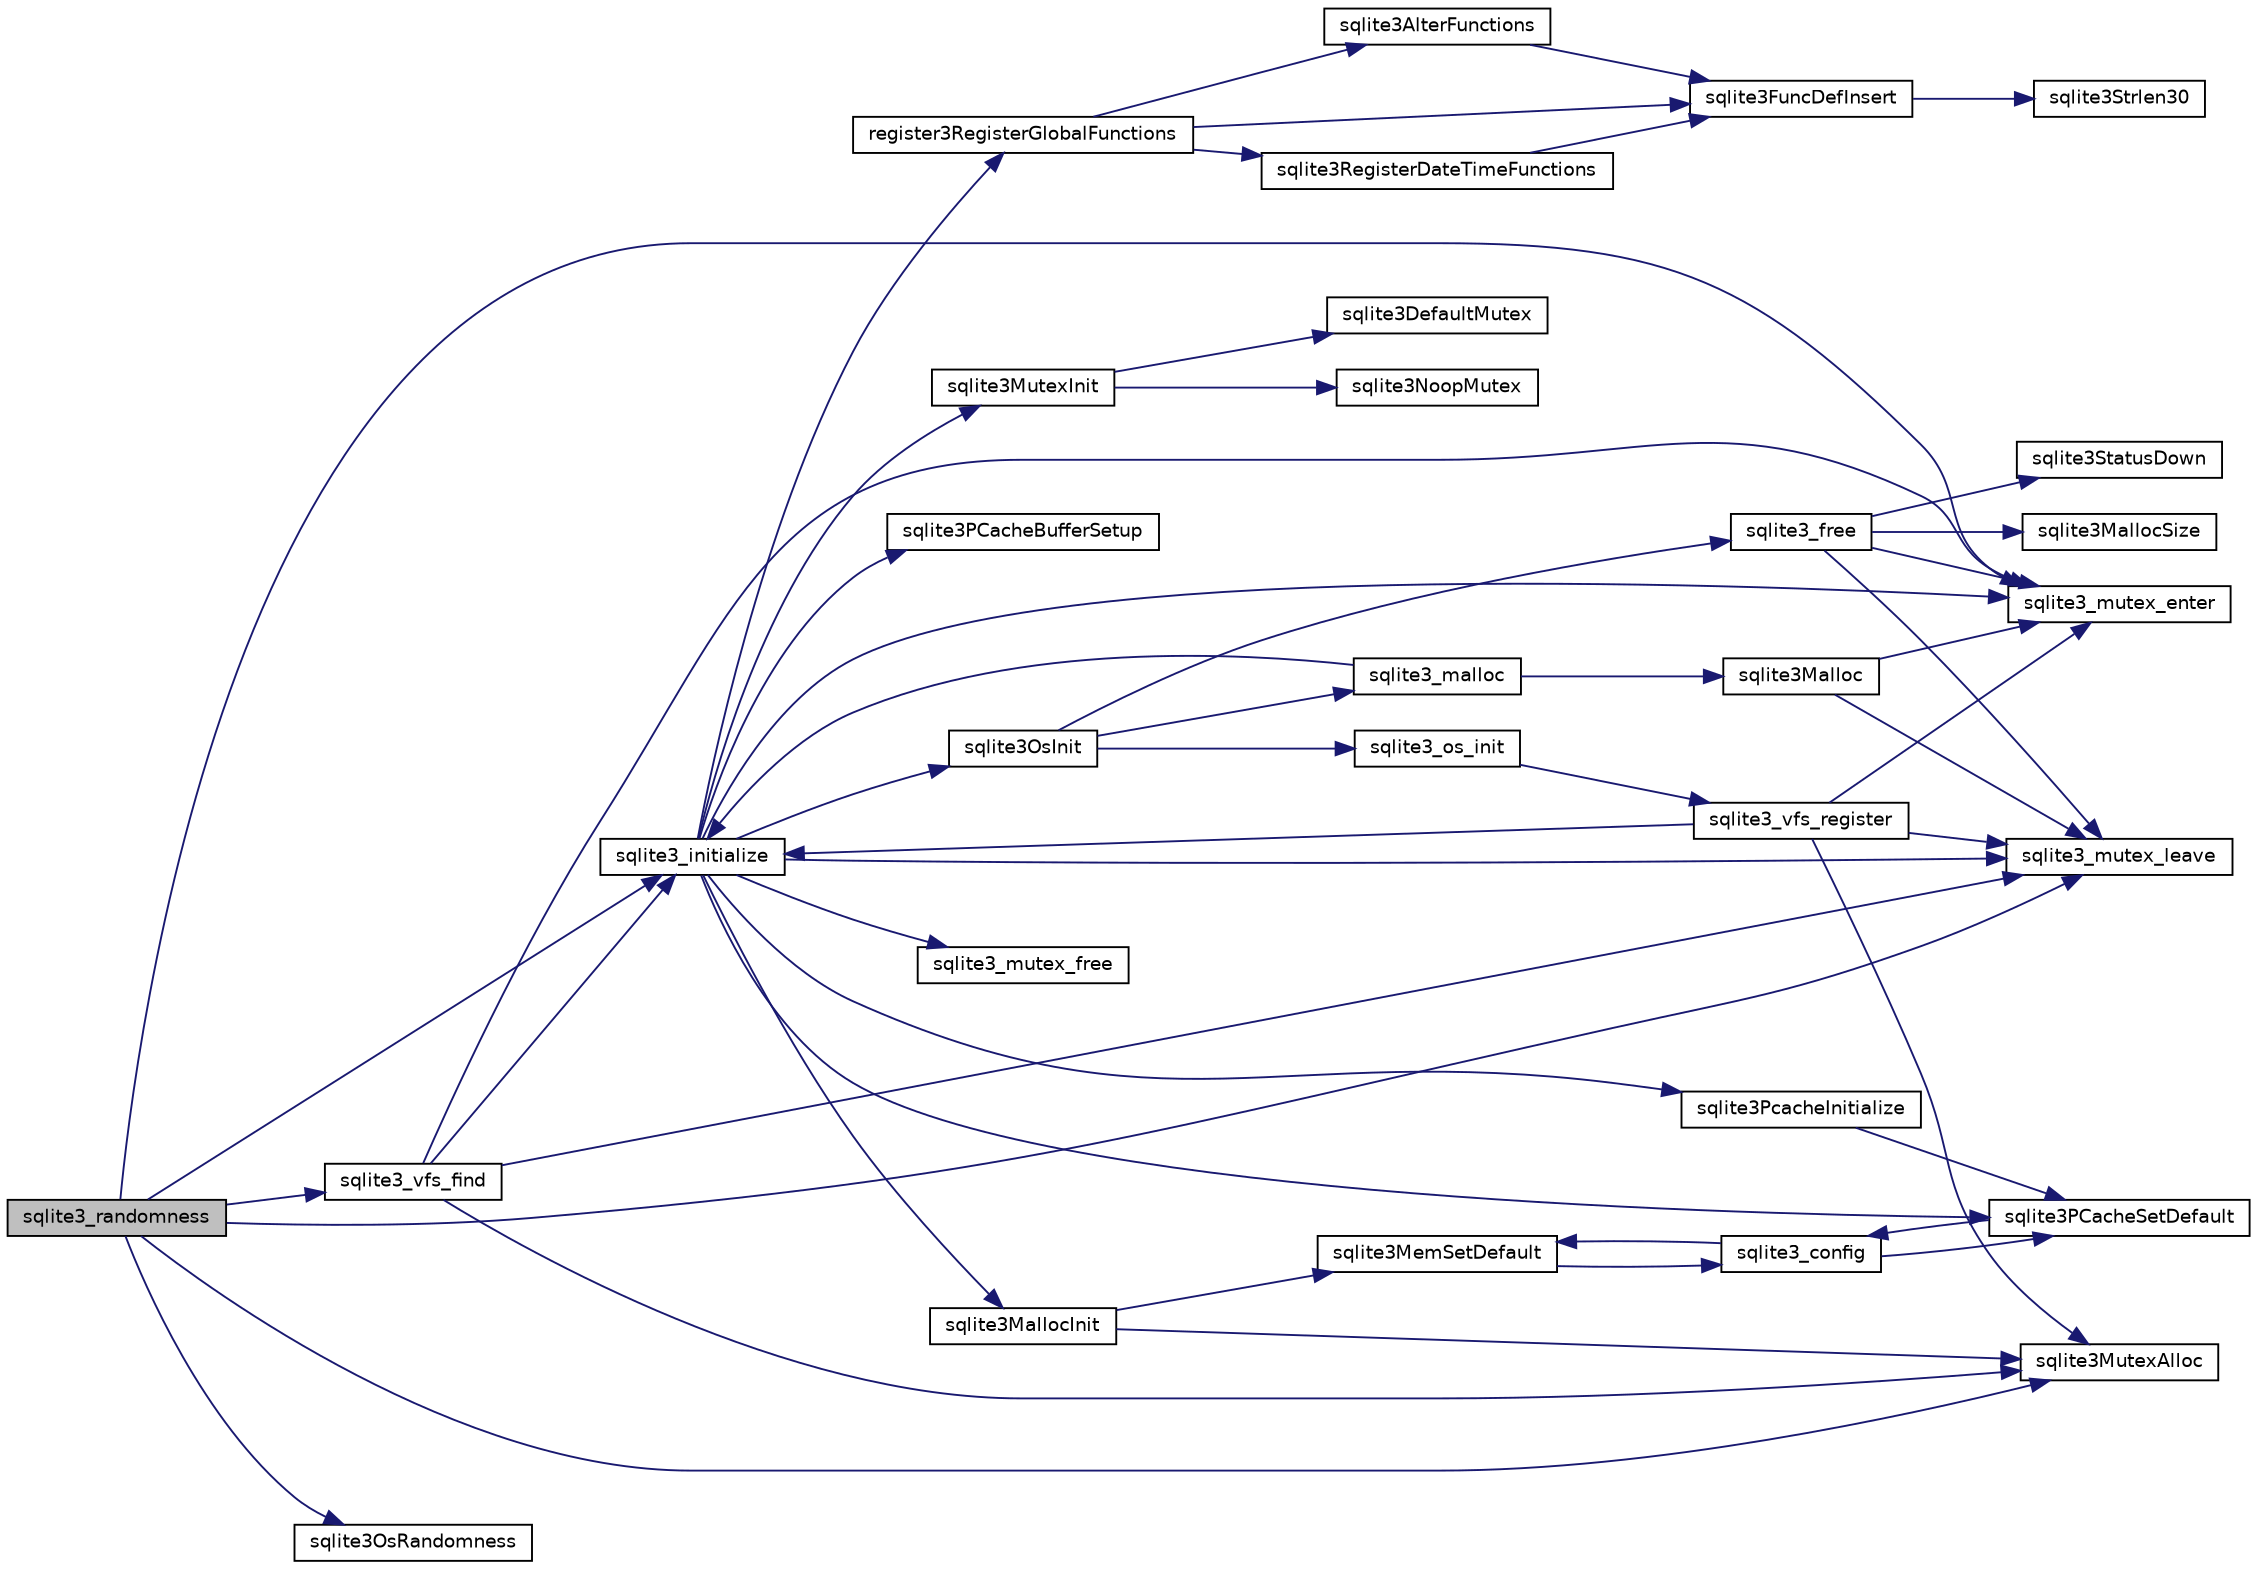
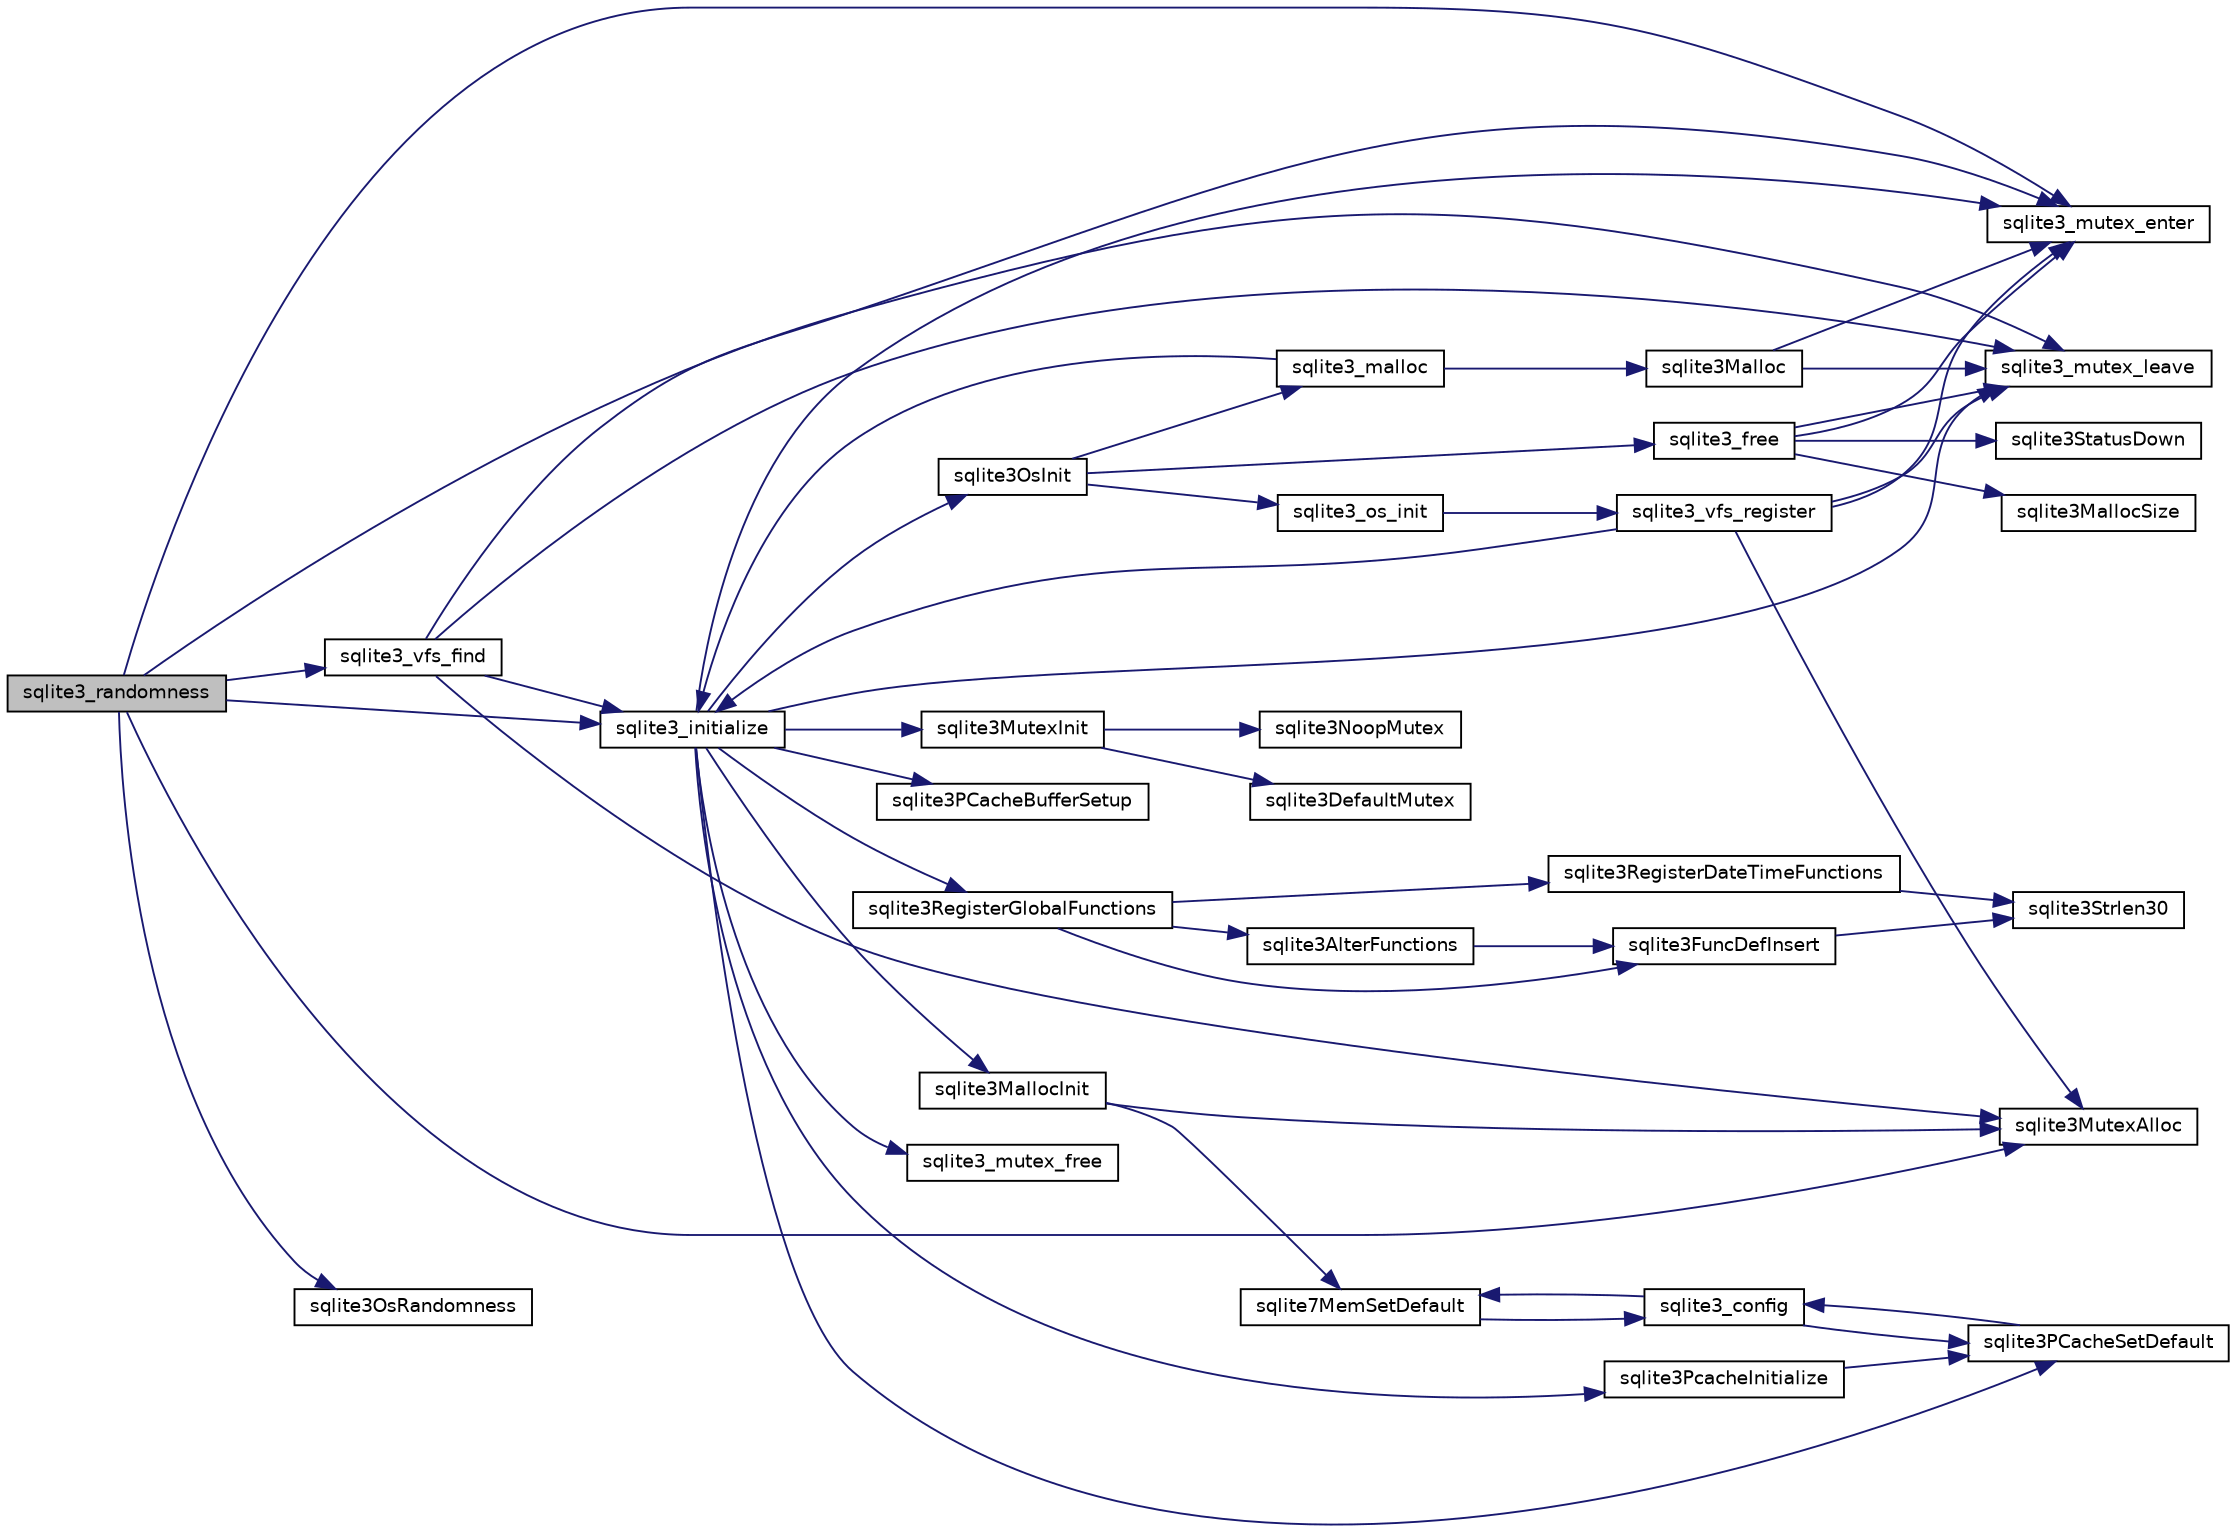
(1023, 135) -> (1013, 910)
(1610, 137) -> (1951, 896)
(1437, 1254) -> (1360, 1307)
